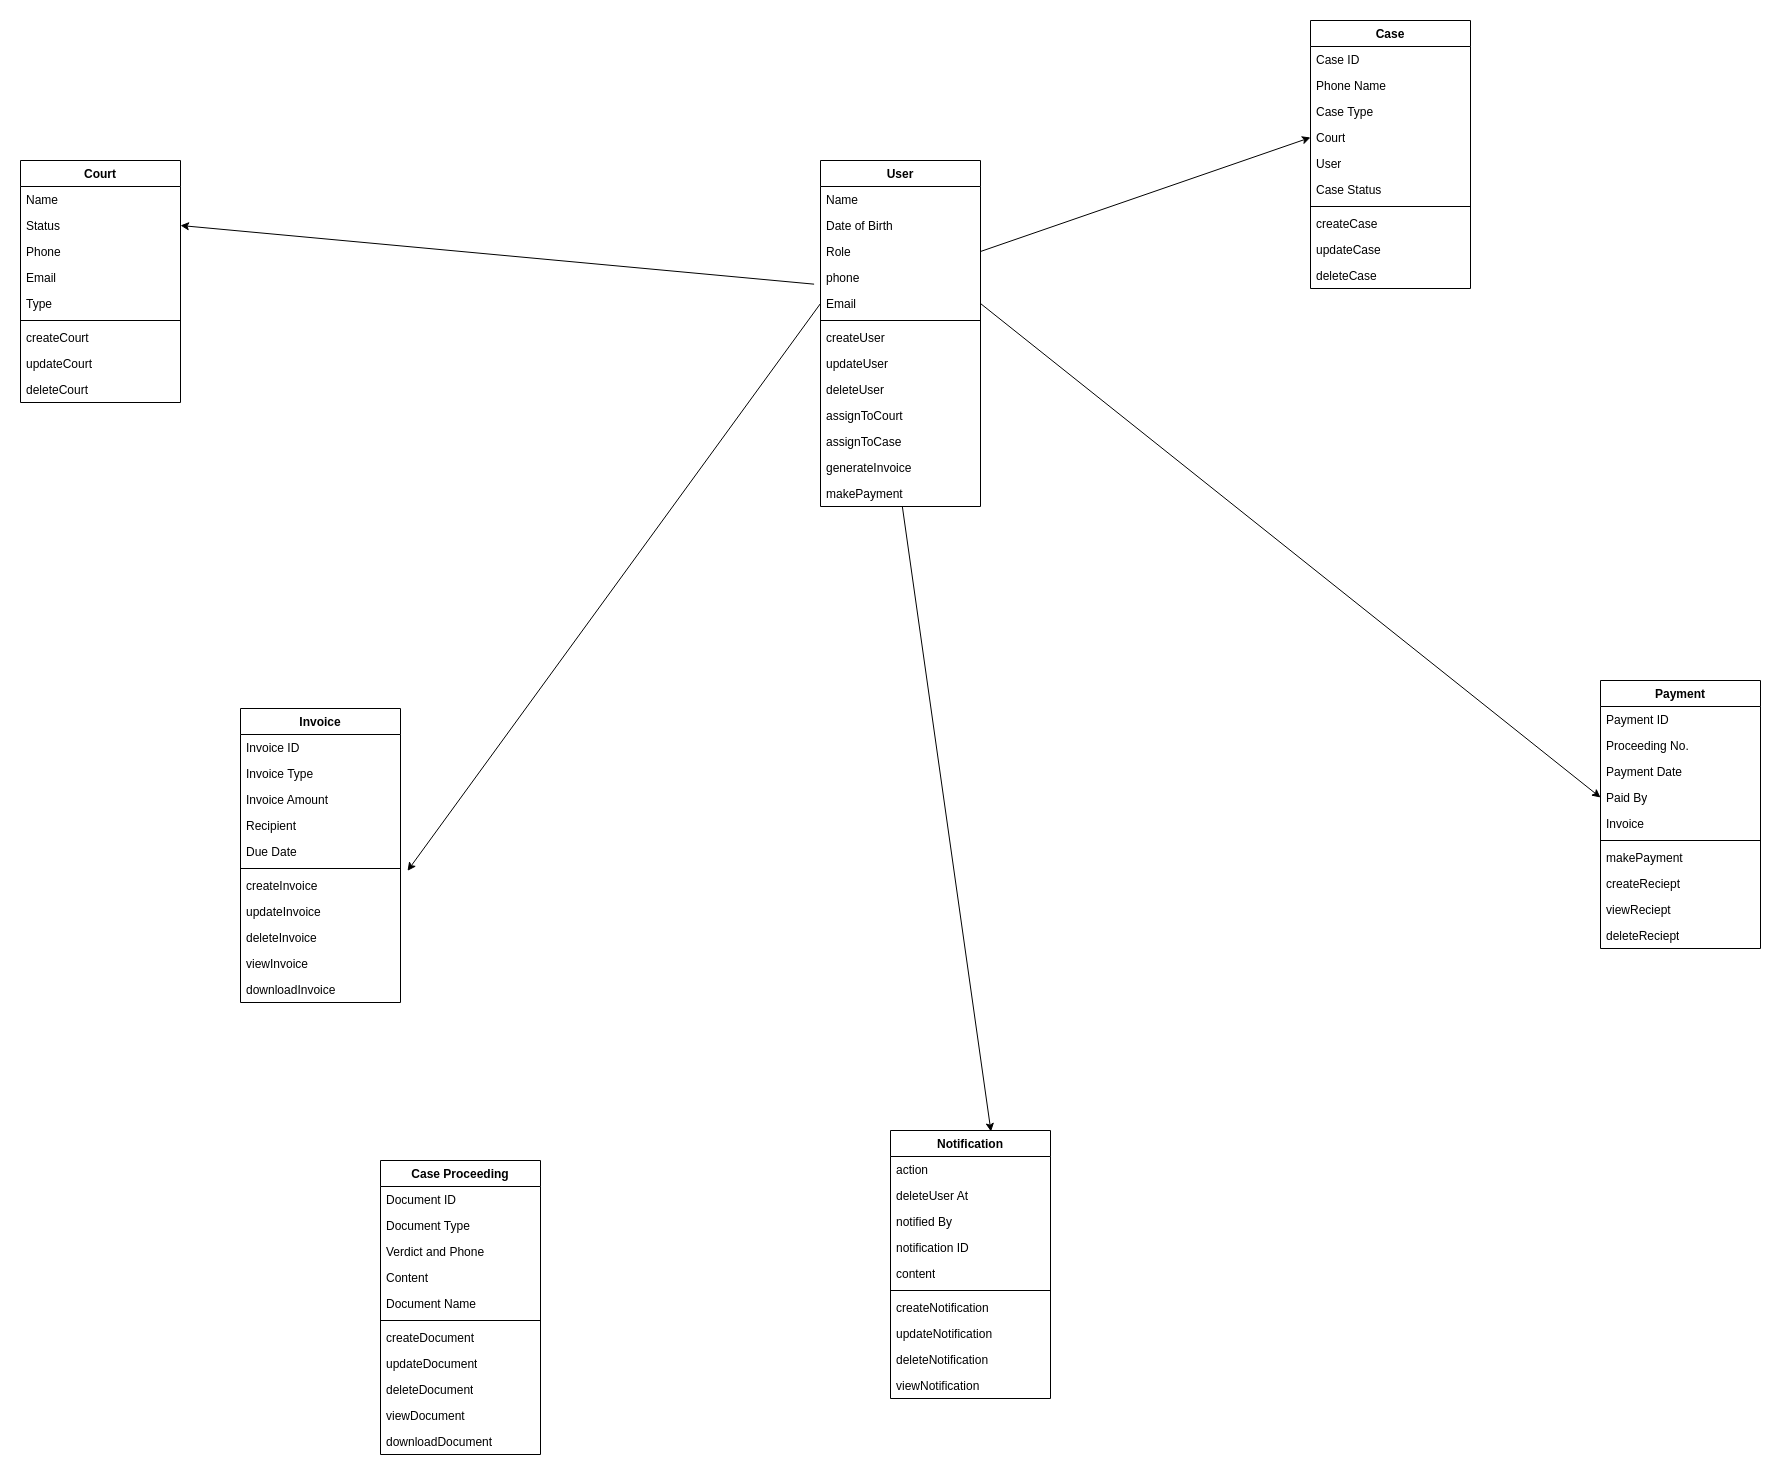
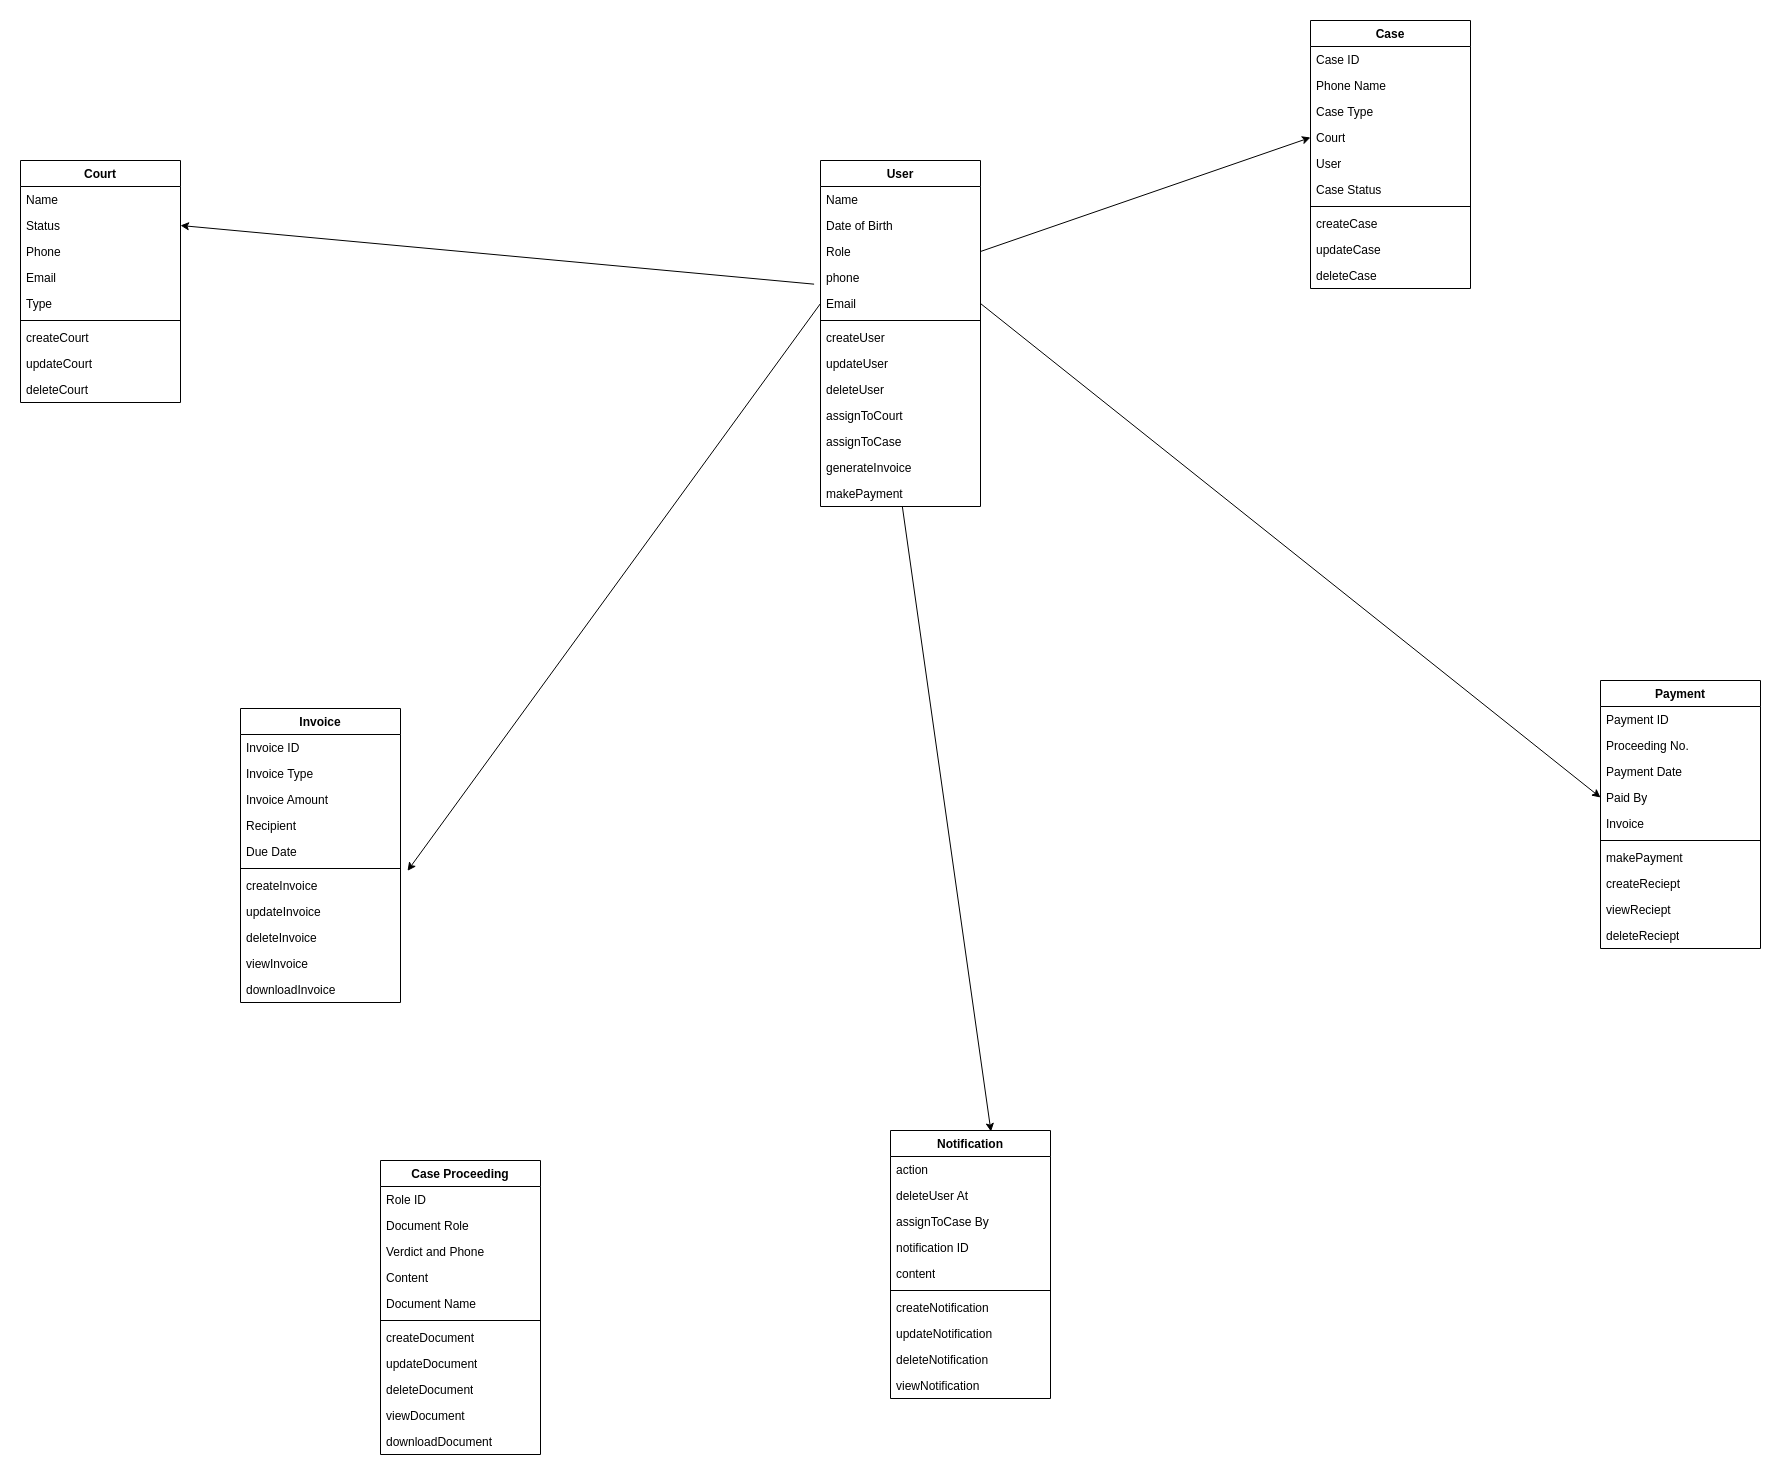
(422, 1201) -> (407, 1201)
(929, 1223) -> (944, 1223)
(429, 1227) -> (427, 1227)
